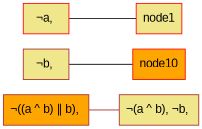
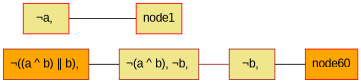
(159, 64) -> (332, 64)
none -> (214, 64)
(104, 110) -> (104, 64)
